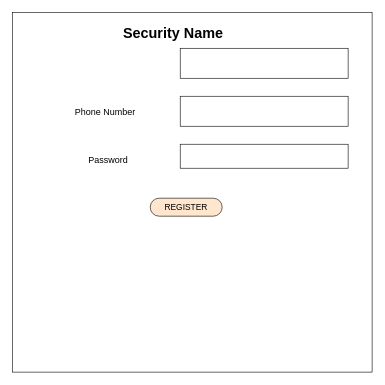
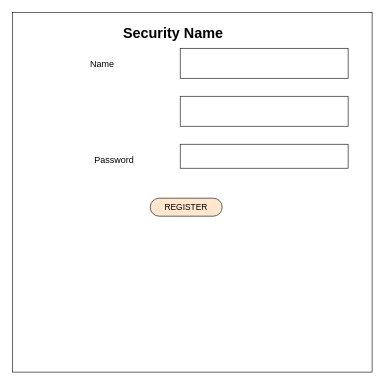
none -> (102, 63)
(105, 111) -> none
(108, 159) -> (114, 159)
